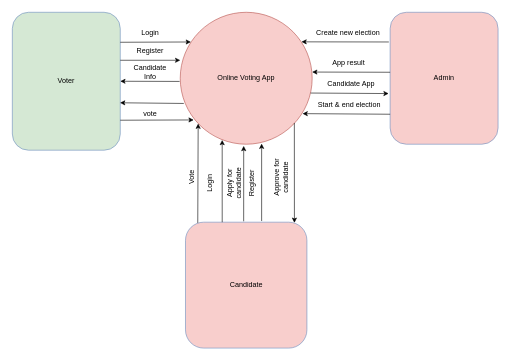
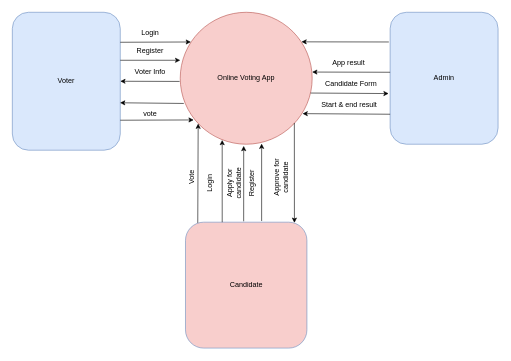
(348, 33) -> none
(150, 72) -> (150, 72)
(444, 78) -> (444, 78)
(66, 81) -> (66, 81)
(351, 84) -> (351, 84)
(350, 105) -> (350, 105)
